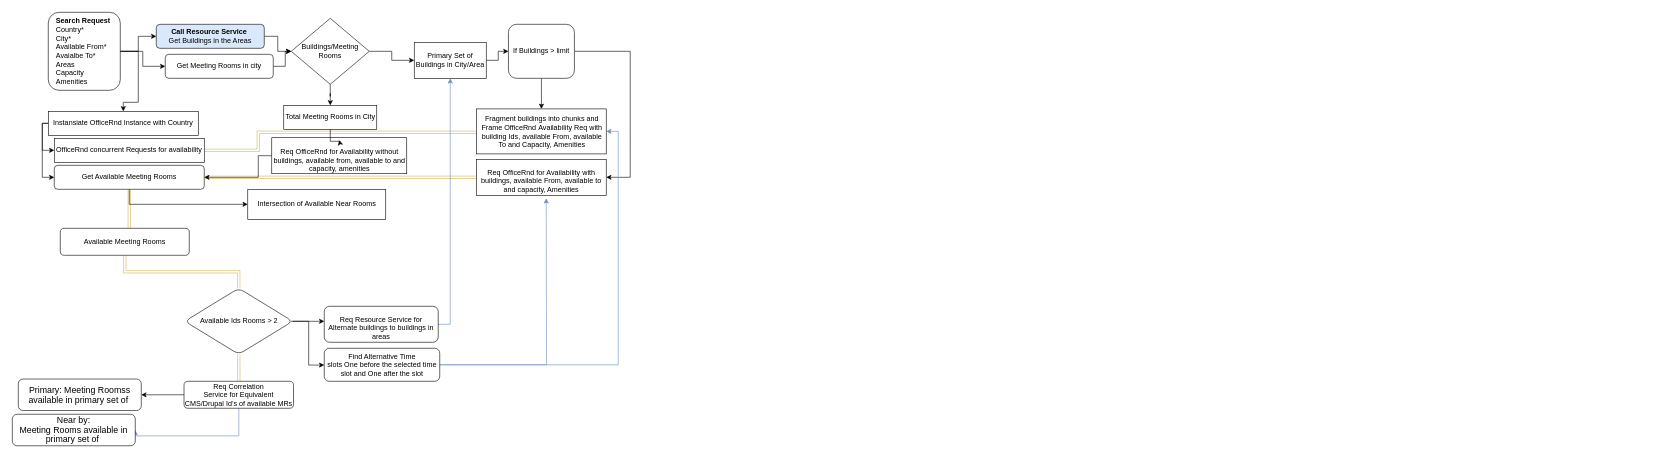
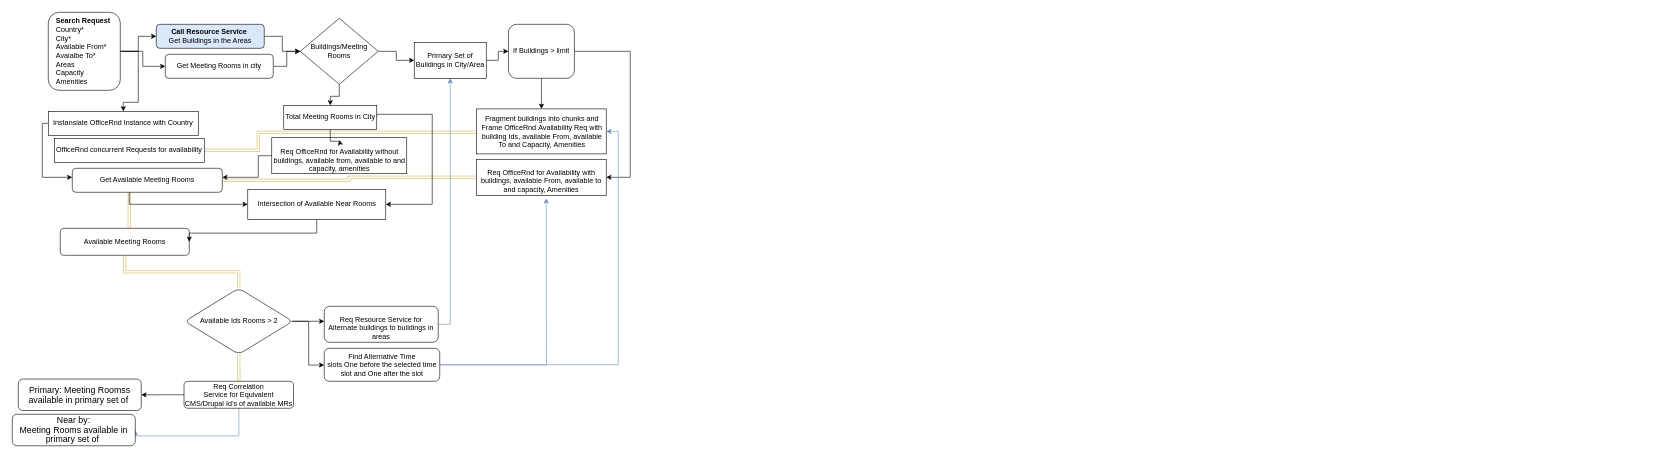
(330, 51) -> (339, 51)
none -> (431, 114)
(48, 150) -> none
(129, 177) -> (147, 180)
none -> (317, 228)
